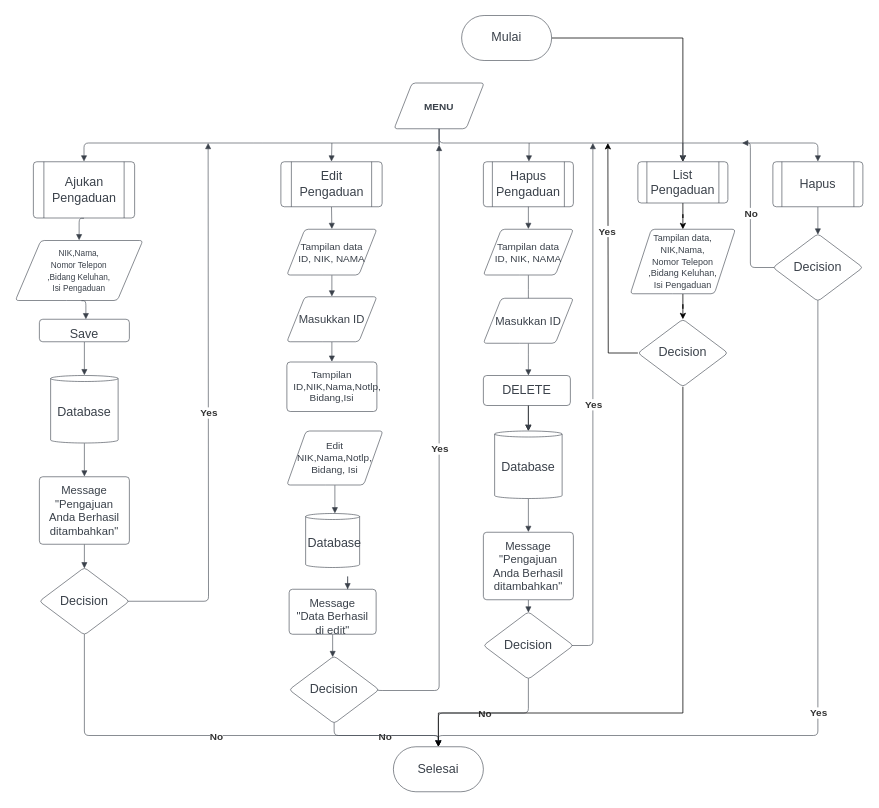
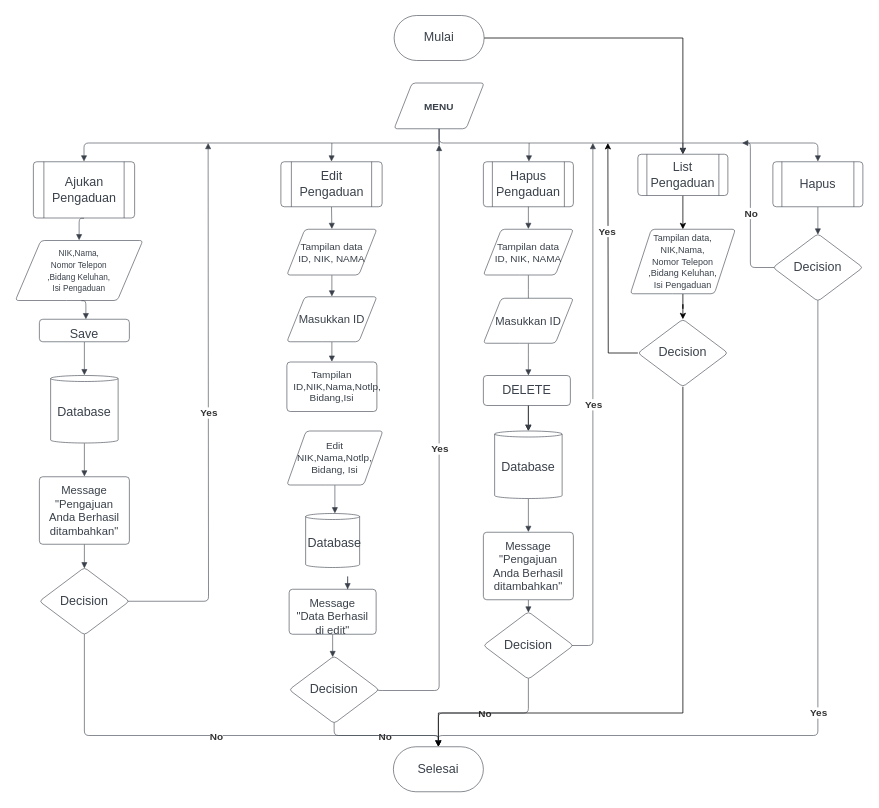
(507, 38) -> (439, 38)
(683, 182) -> (683, 175)
